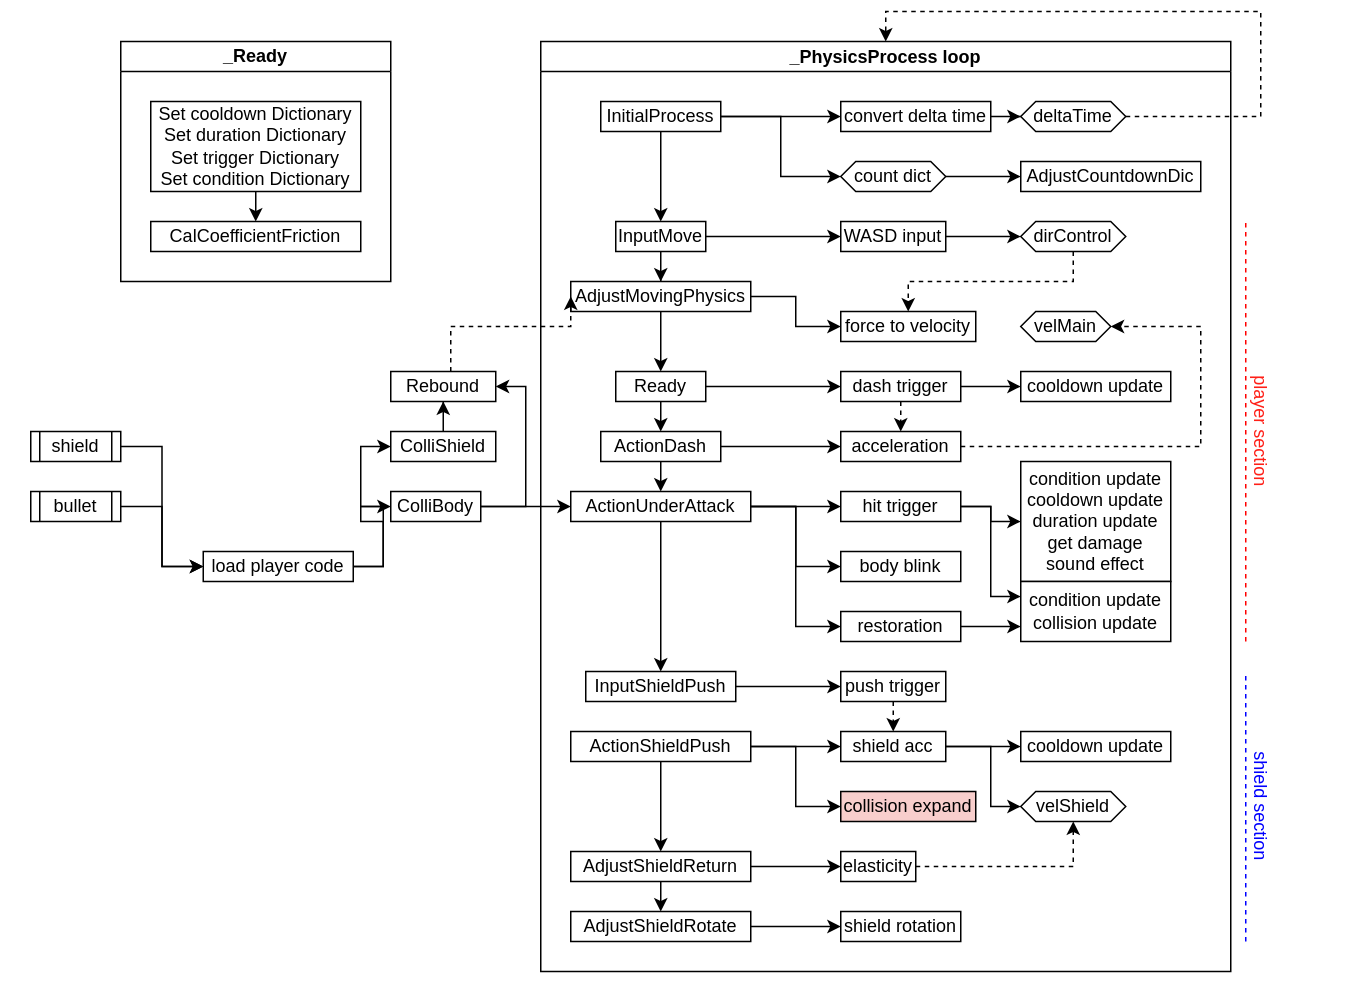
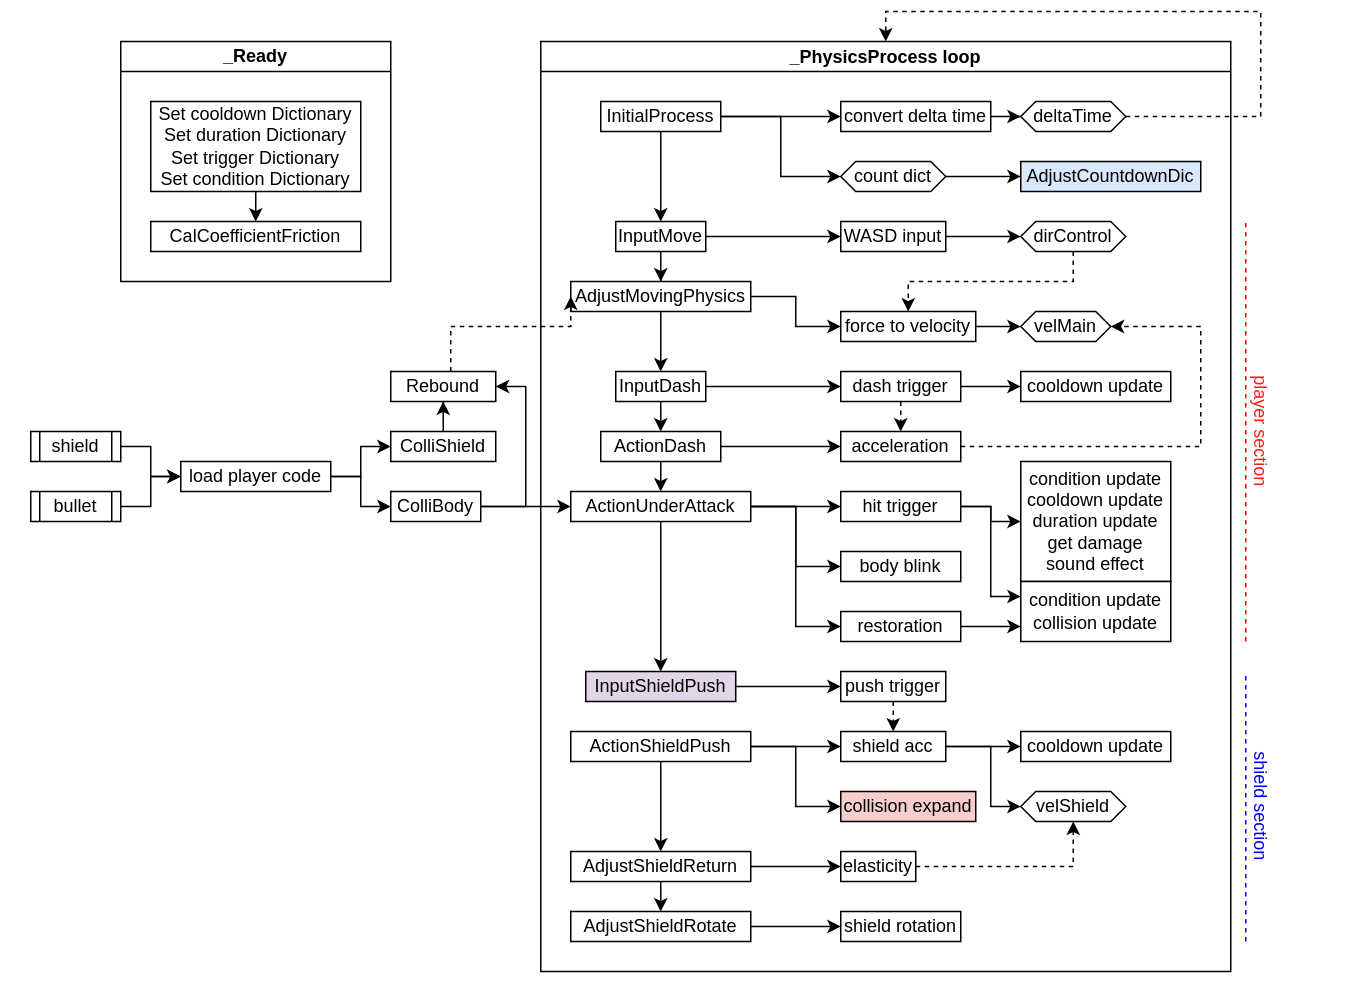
(1111, 176) -> (1111, 176)
none -> (1004, 326)
(661, 386) -> (661, 386)
(278, 566) -> (256, 476)
(661, 686) -> (661, 686)
